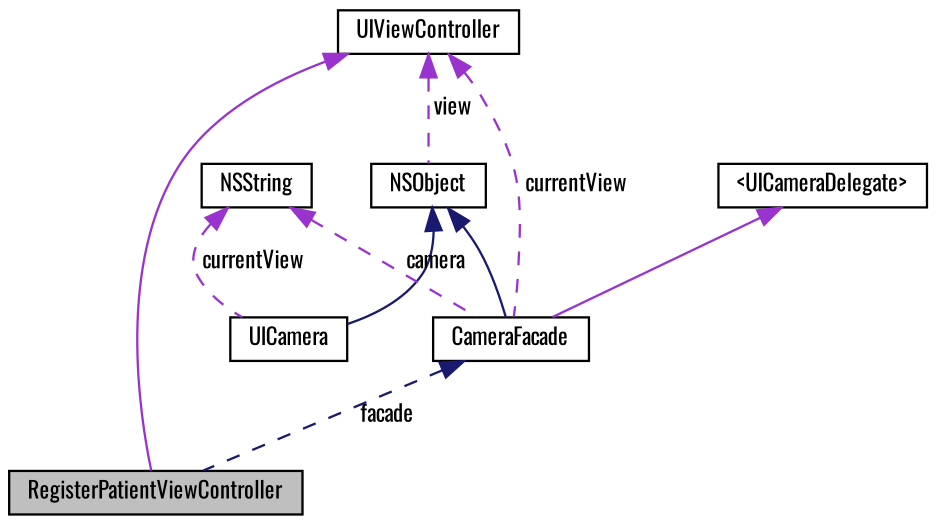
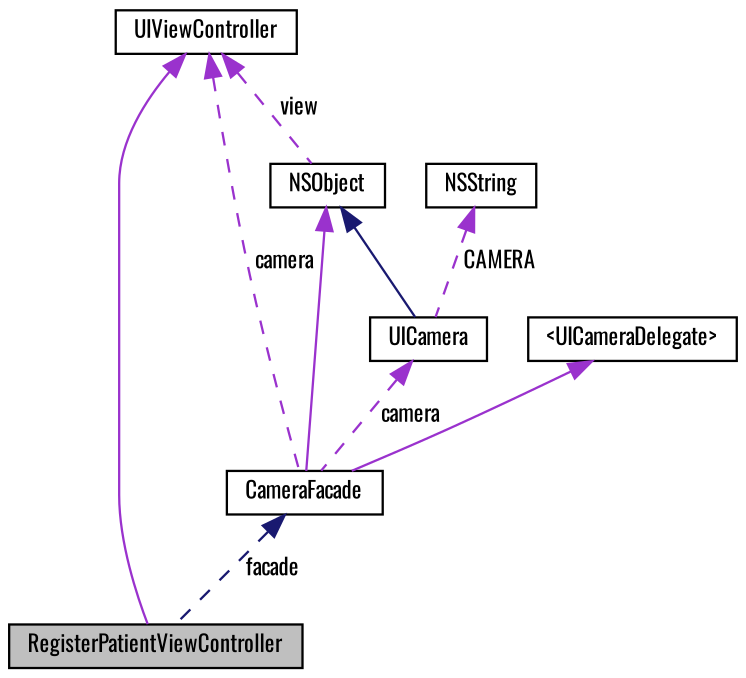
(574, 186) -> (282, 262)
(251, 262) -> (497, 262)
(394, 268) -> (359, 425)
(489, 270) -> (315, 351)
